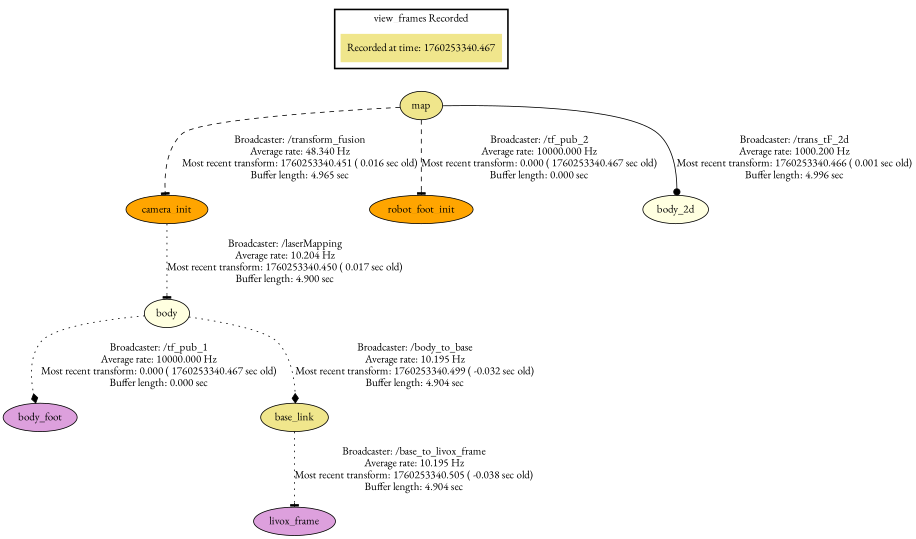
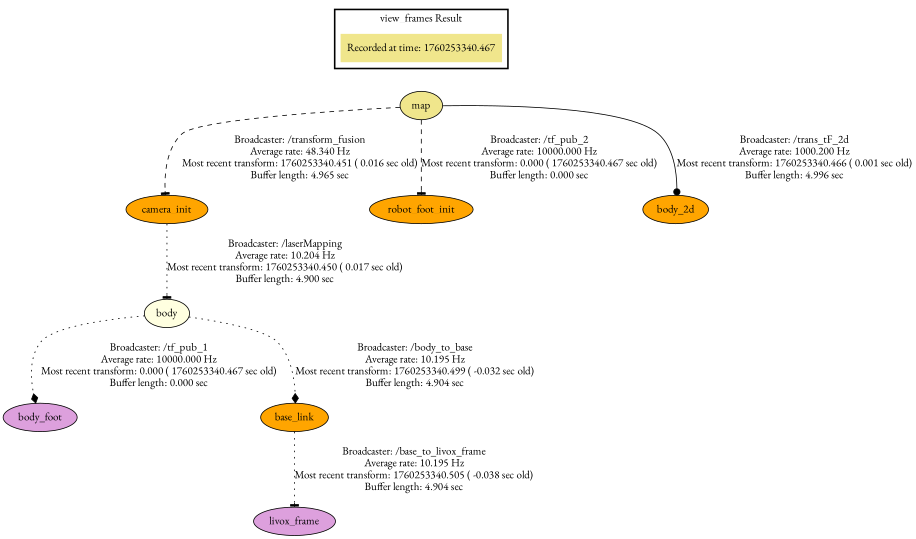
(421, 19) -> (421, 19)
(676, 209) -> (676, 209)
(295, 417) -> (295, 417)
